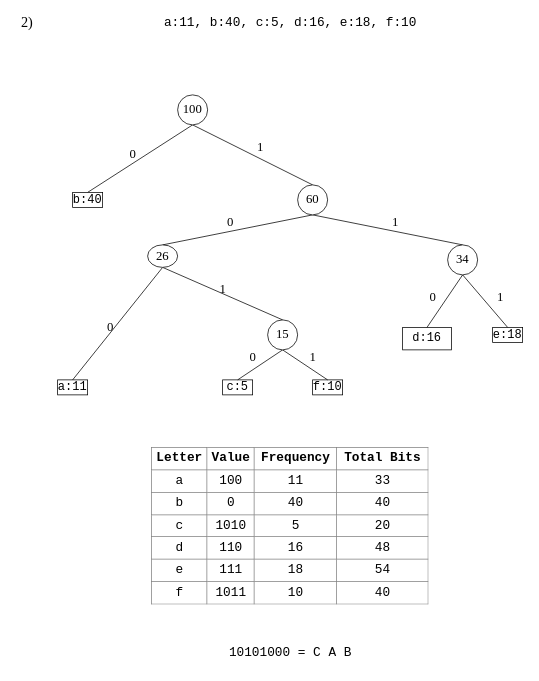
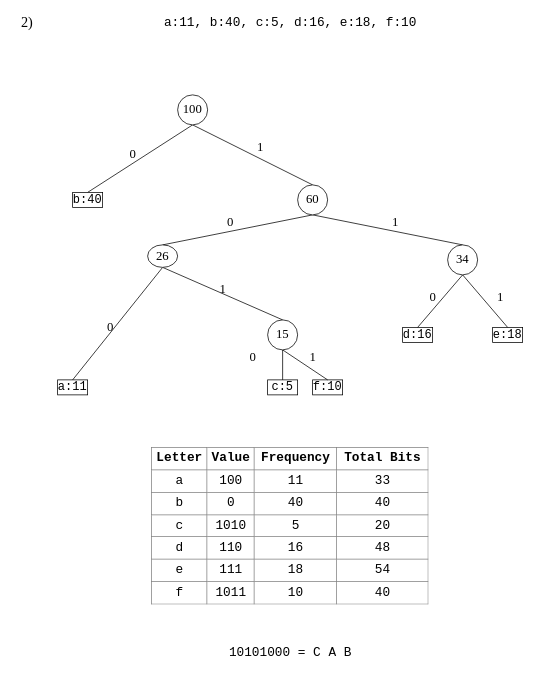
(427, 339) -> (417, 335)
(237, 387) -> (282, 387)
